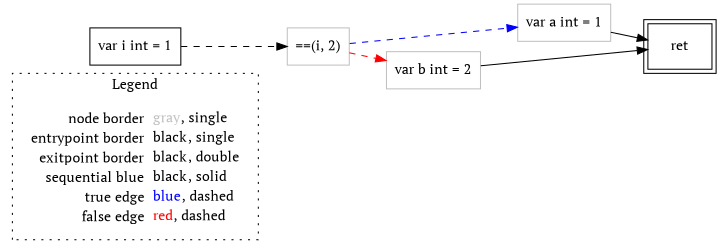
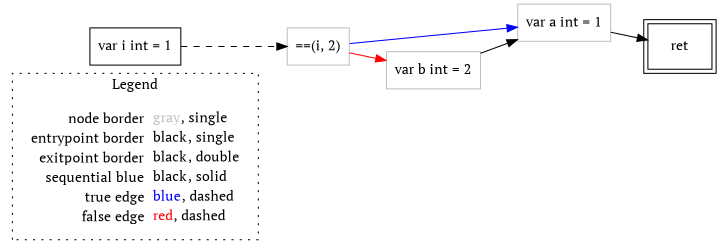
(428, 36) -> (428, 36)
(363, 56) -> (363, 56)
(559, 58) -> (494, 48)
